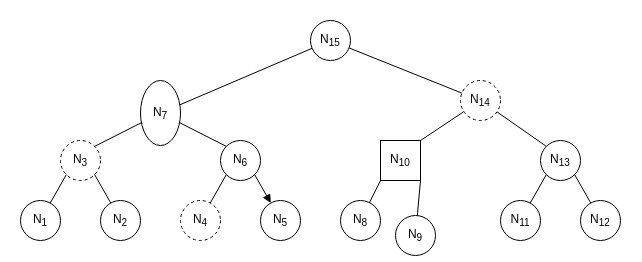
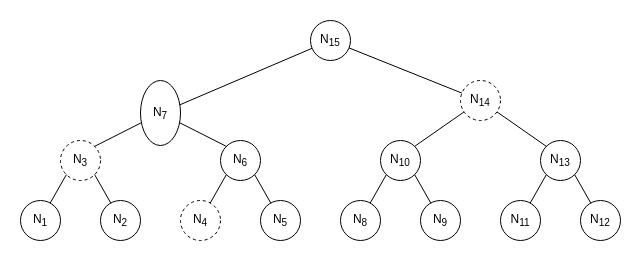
(401, 161) -> (401, 161)
(266, 194) -> (268, 198)
(416, 236) -> (441, 221)
